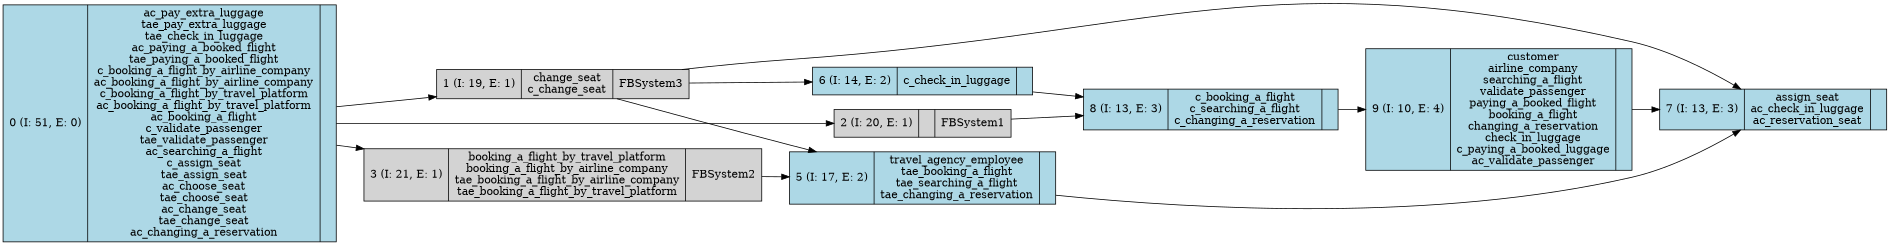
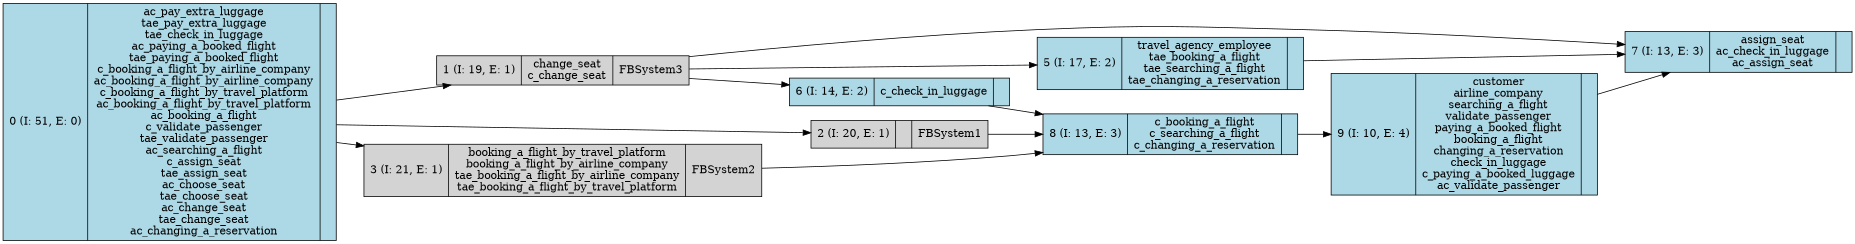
(1807, 121) -> (1773, 63)
(772, 177) -> (899, 163)
